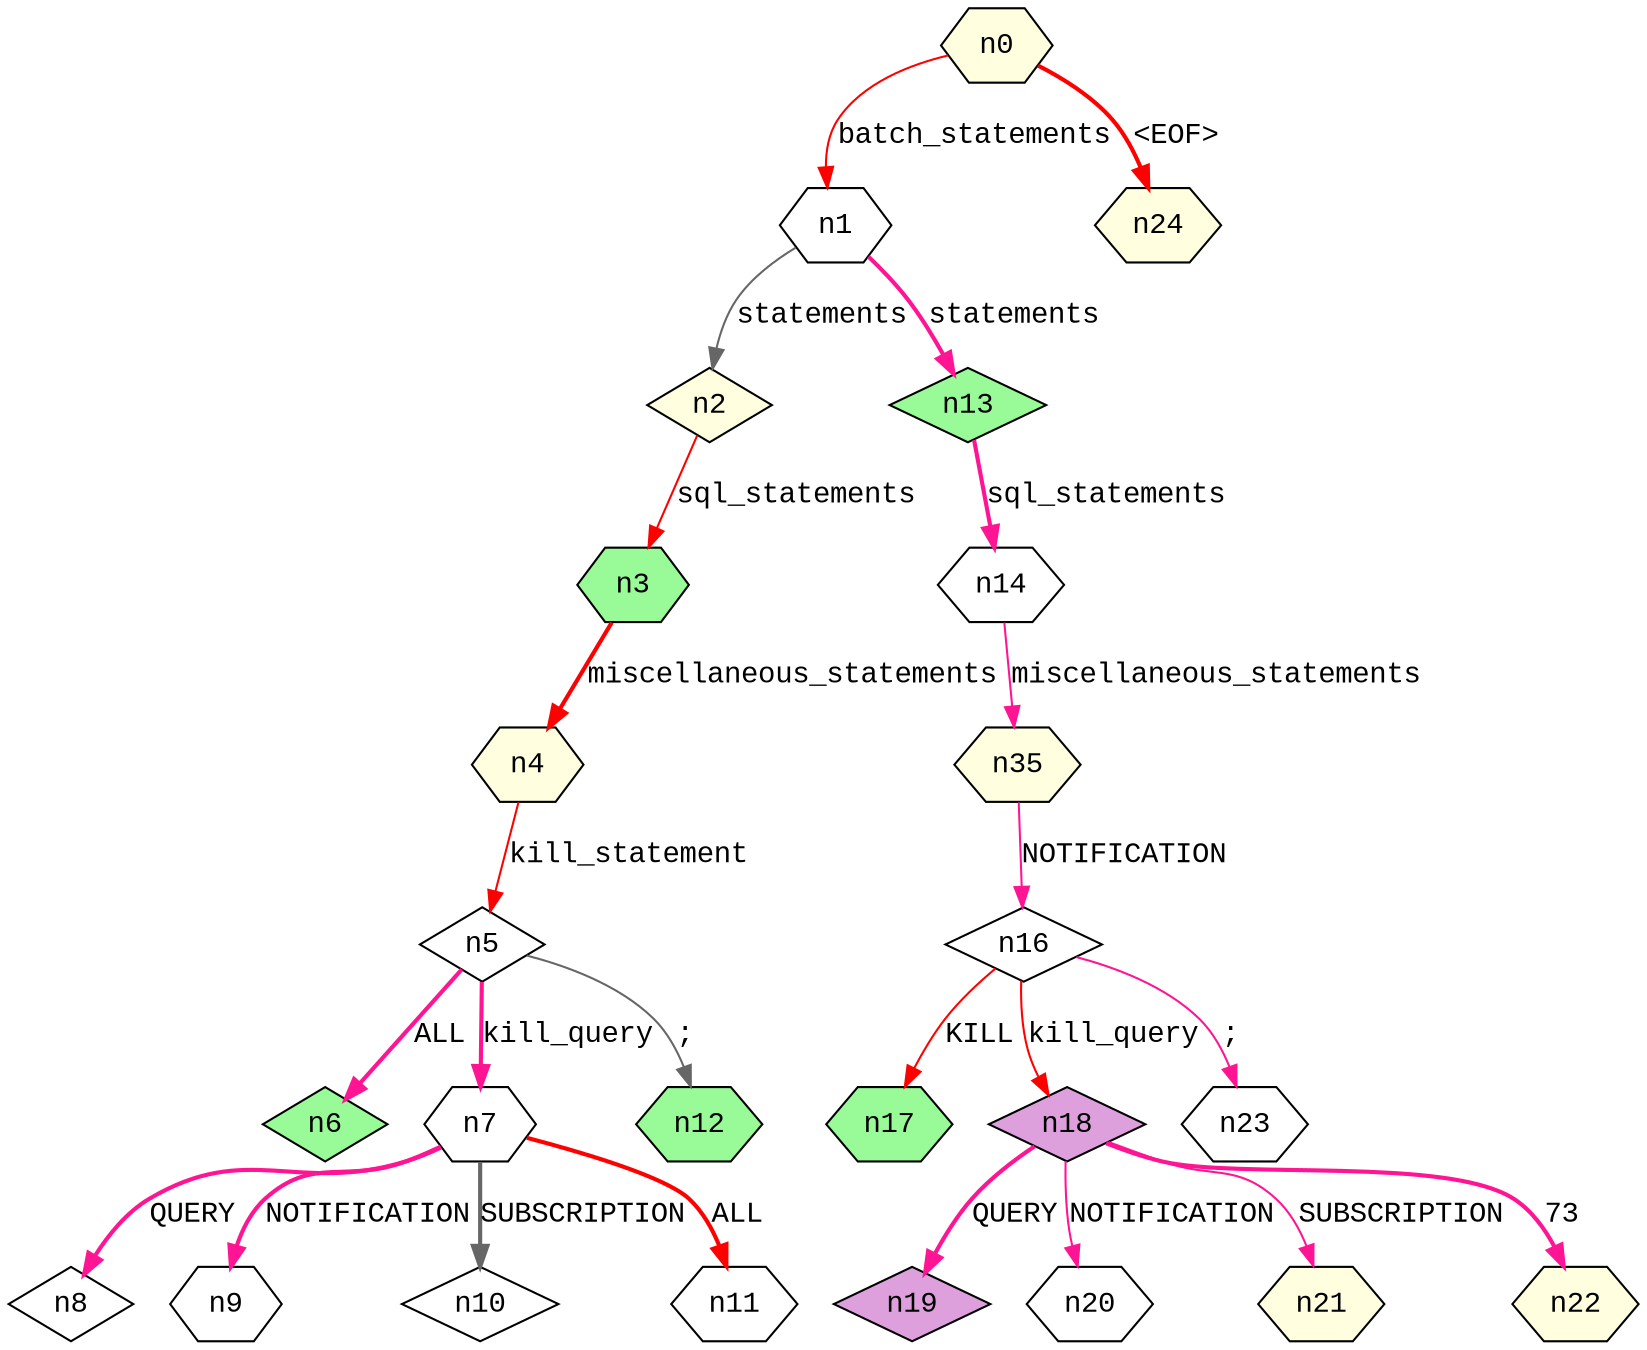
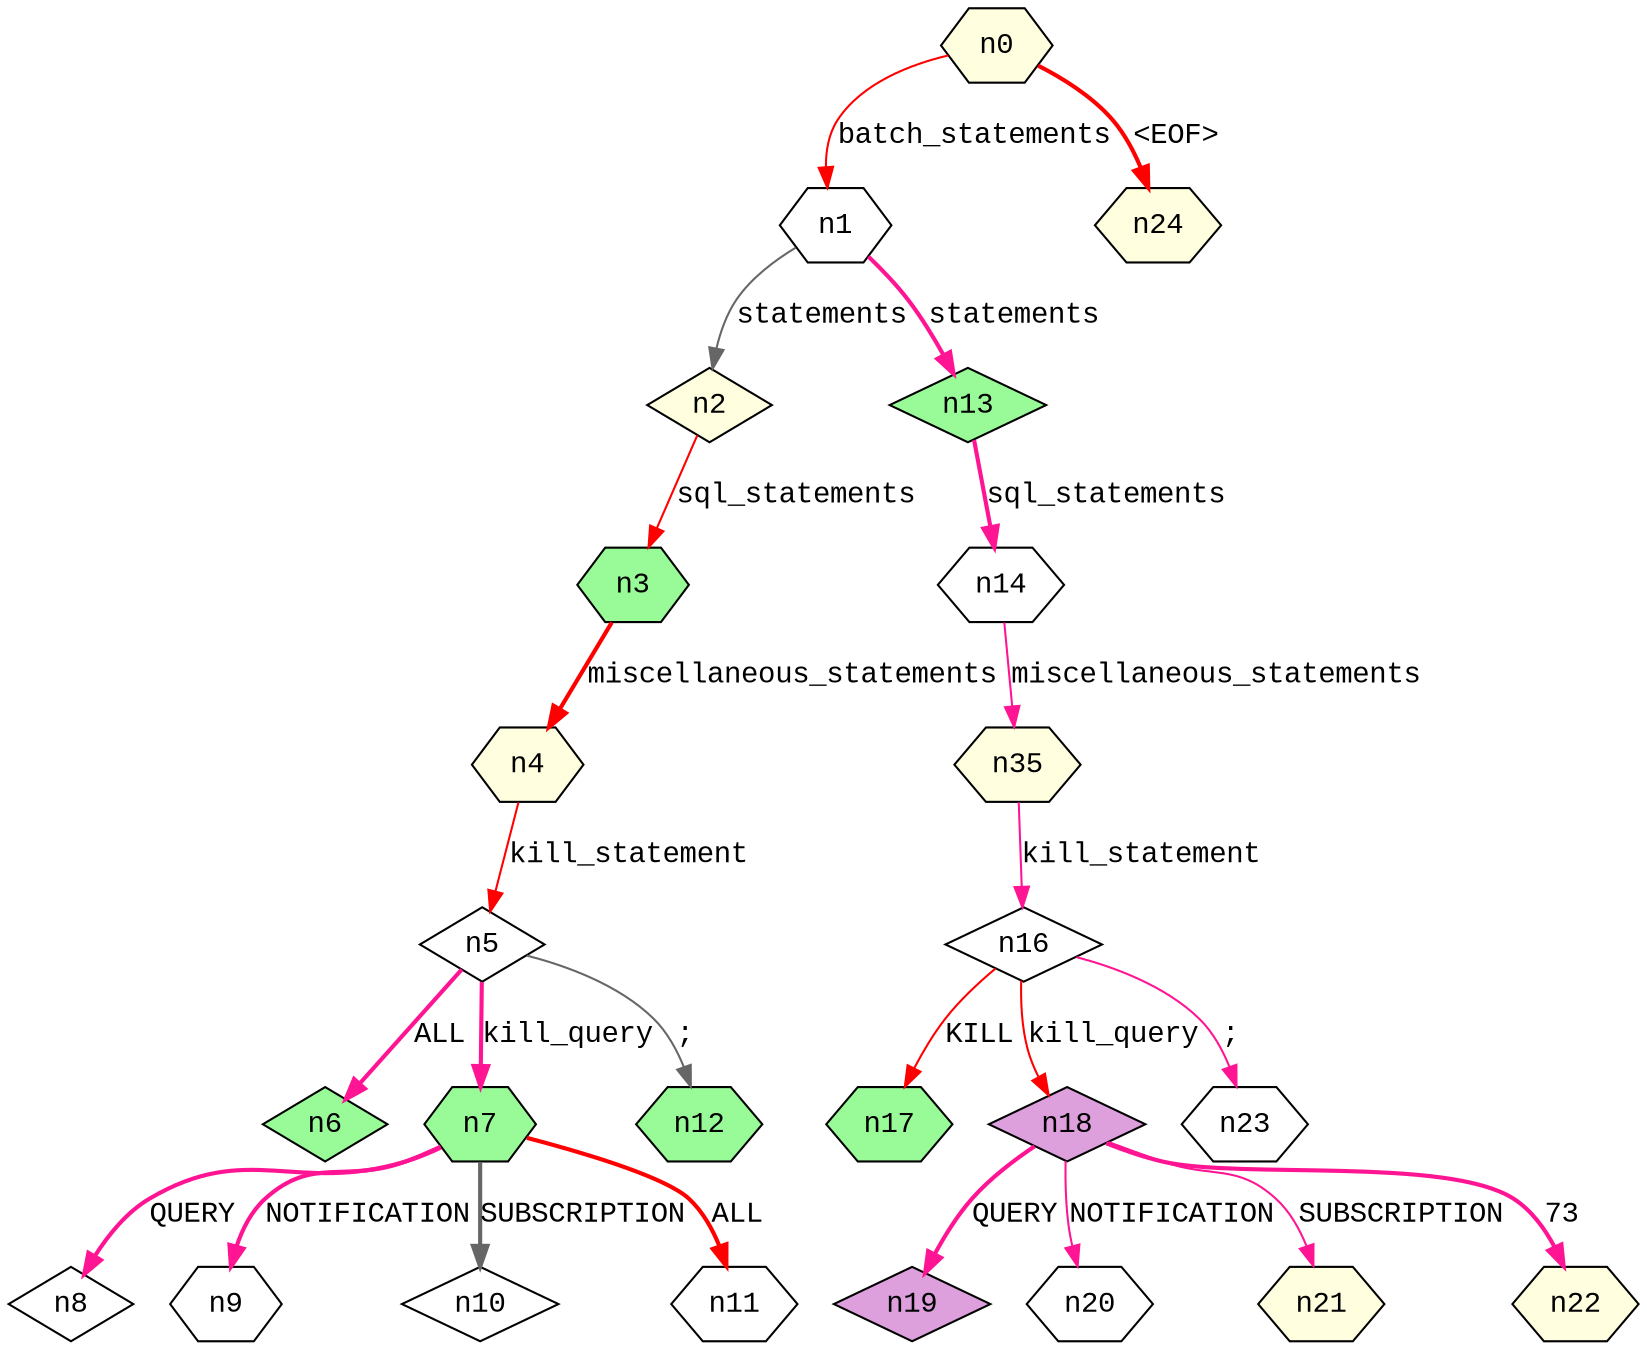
(1125, 855) -> (1141, 855)
(480, 1124) -> (480, 1124)
